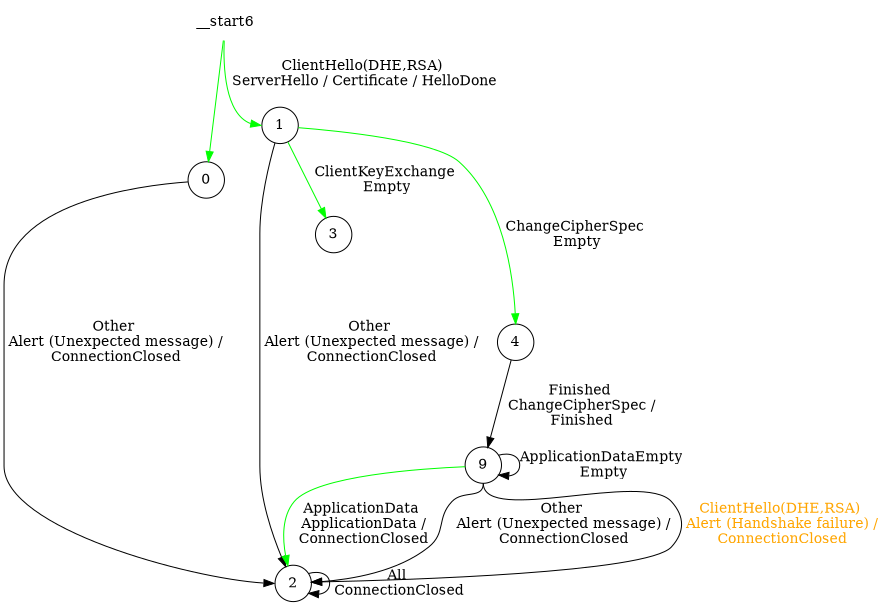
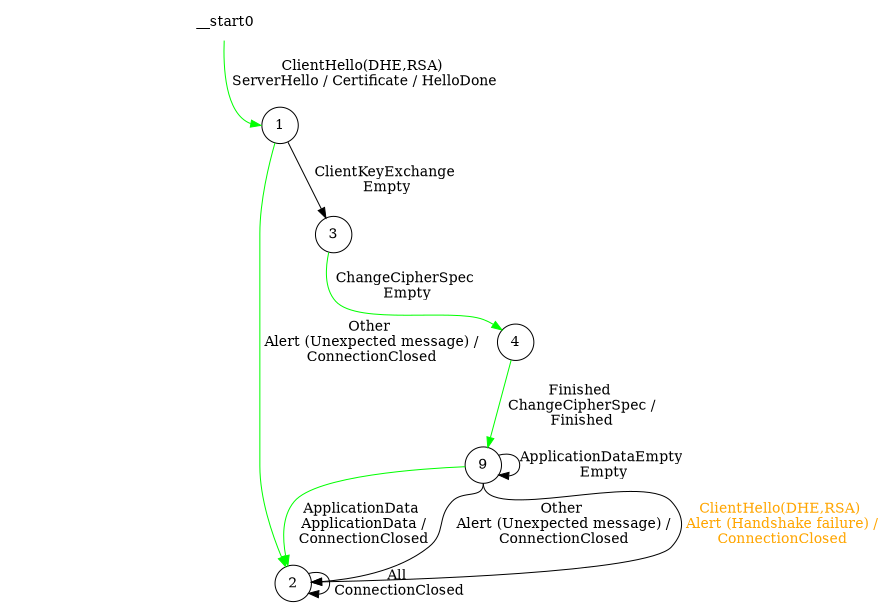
(225, 22) -> (225, 22)
(459, 162) -> (388, 315)
(305, 176) -> (305, 176)
(206, 180) -> none
(260, 351) -> (260, 351)
(501, 399) -> (501, 399)
